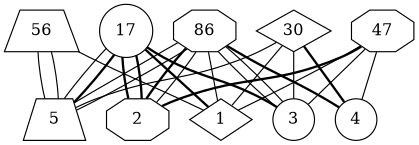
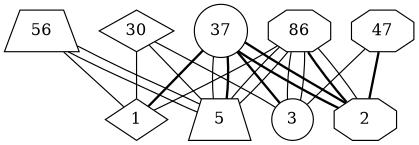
(126, 31) -> (221, 31)
(285, 87) -> none
(356, 120) -> none
